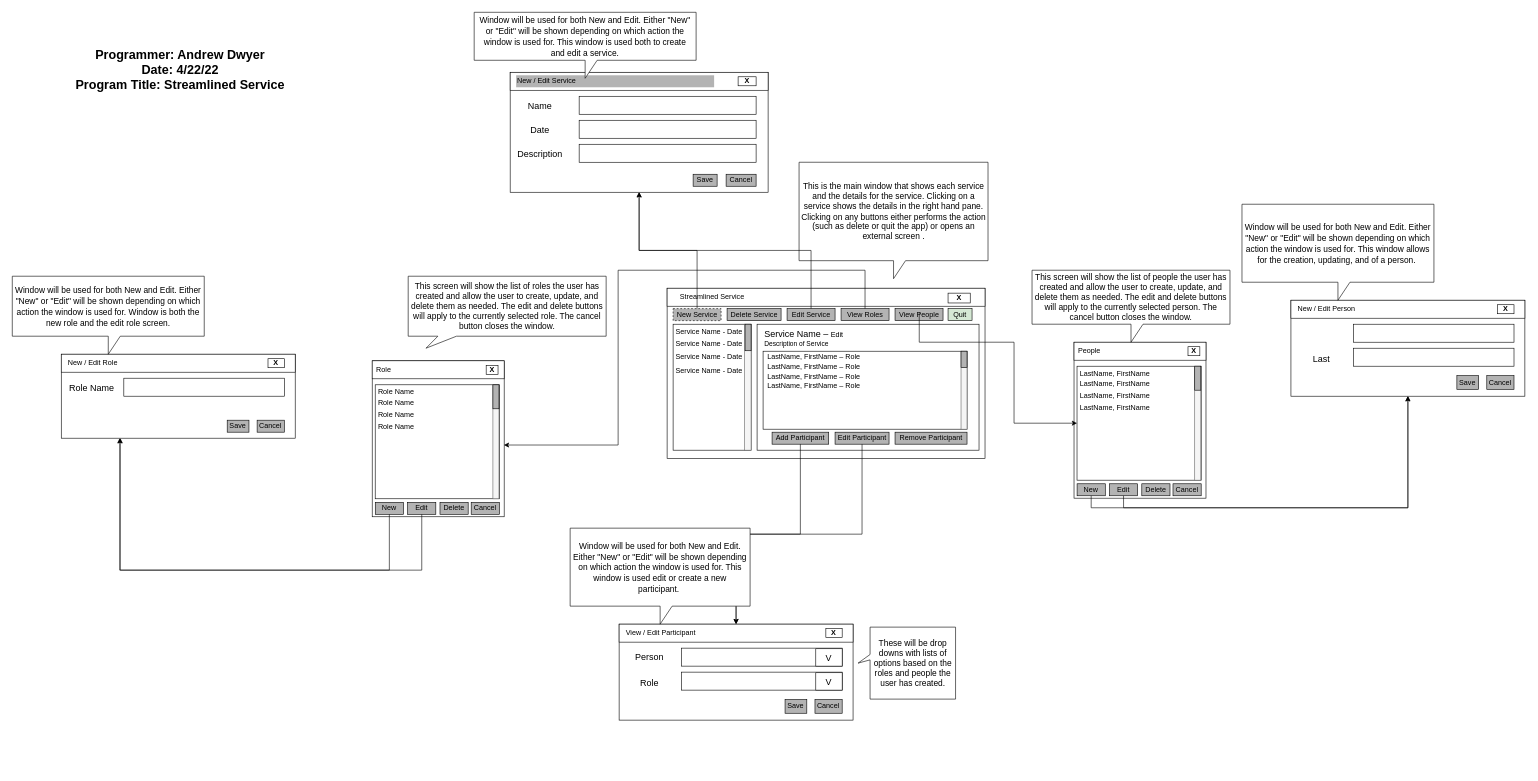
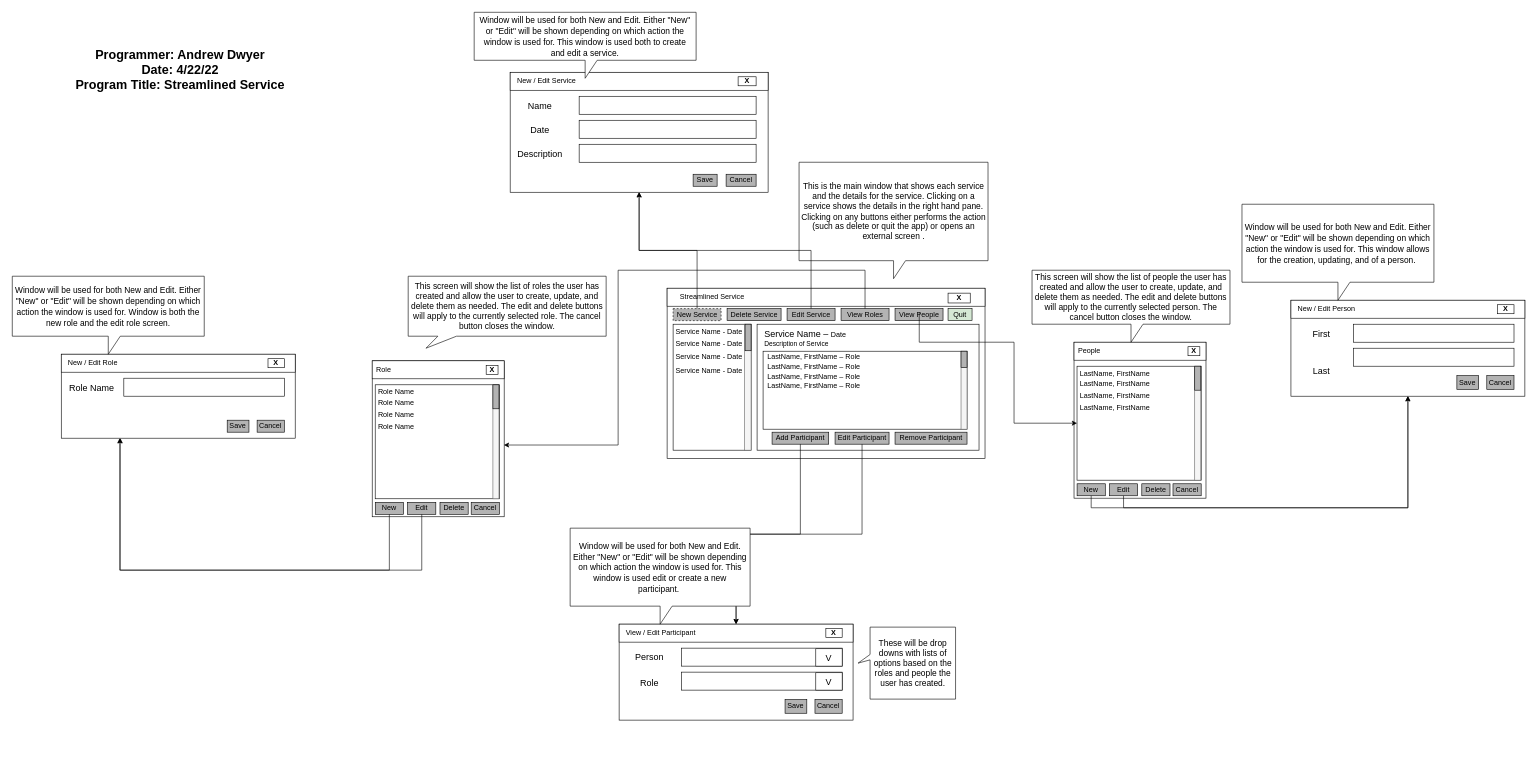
(615, 81) -> (615, 81)
(806, 333) -> (806, 333)
none -> (1321, 333)
(1321, 359) -> (1321, 371)
